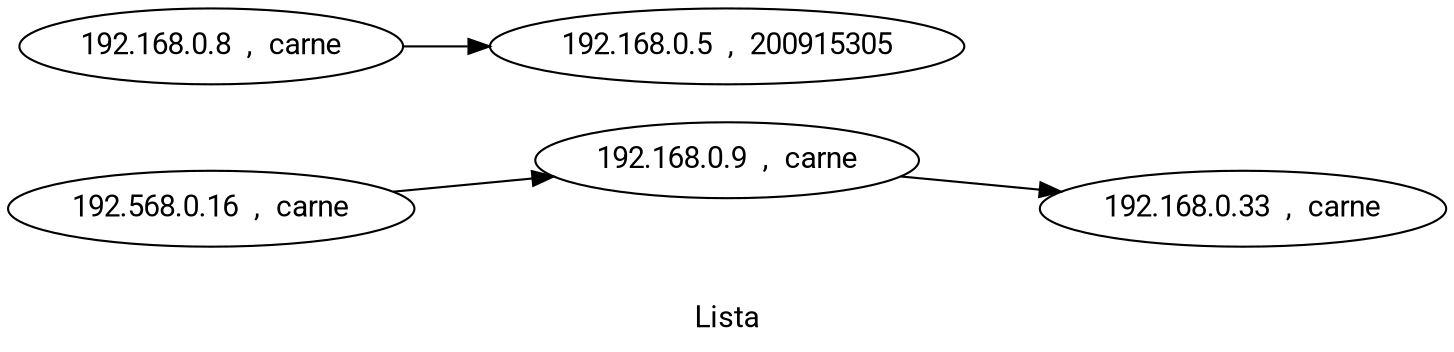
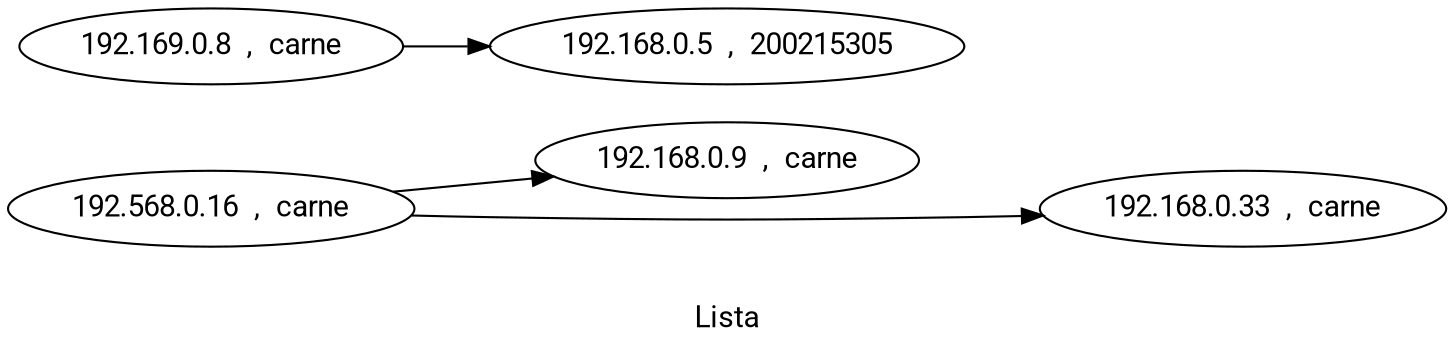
(211, 46) -> (211, 46)
(727, 46) -> (727, 46)
(970, 183) -> (717, 220)
